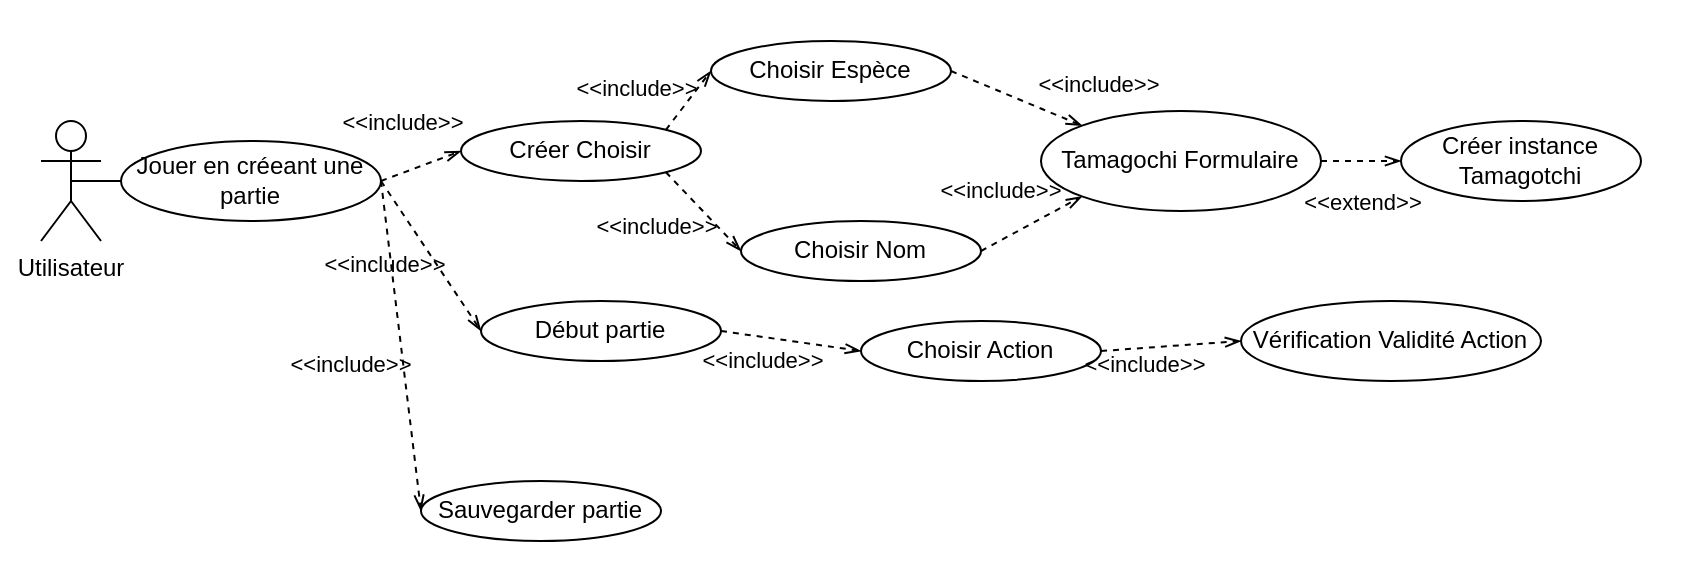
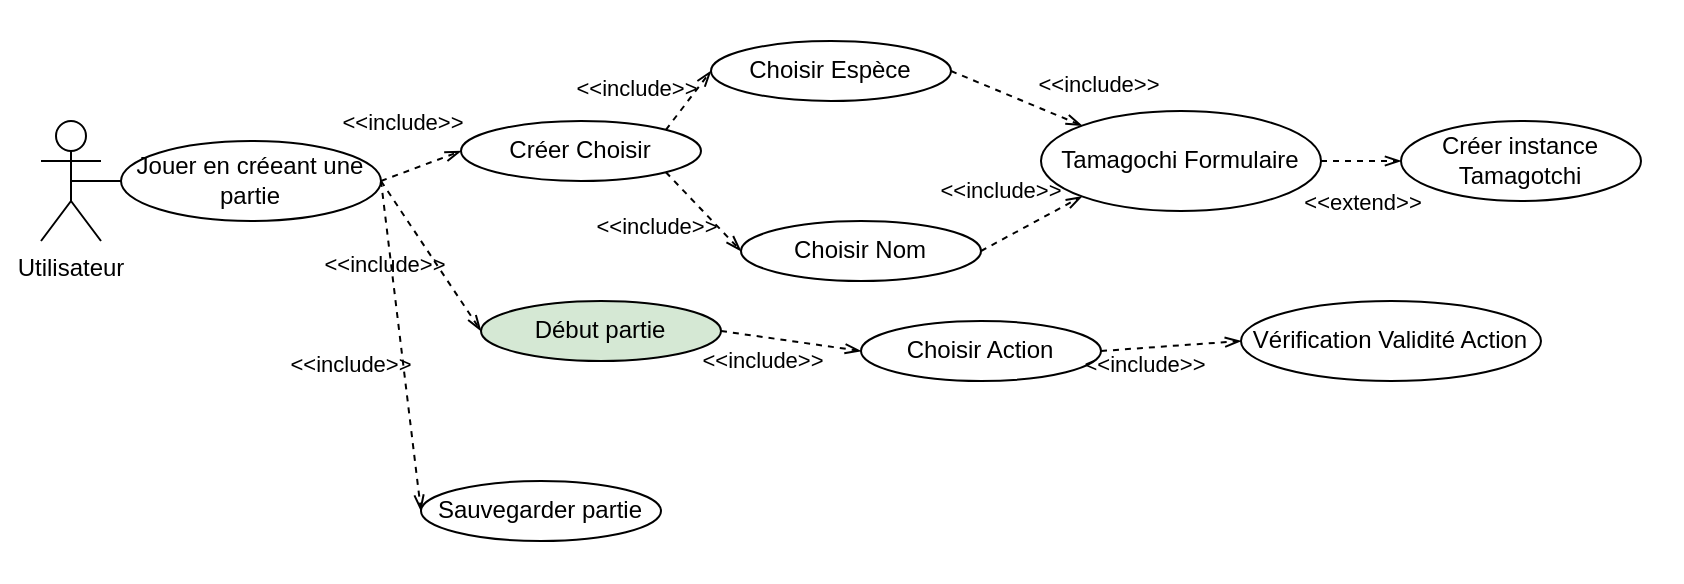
(601, 331) -> (601, 331)
